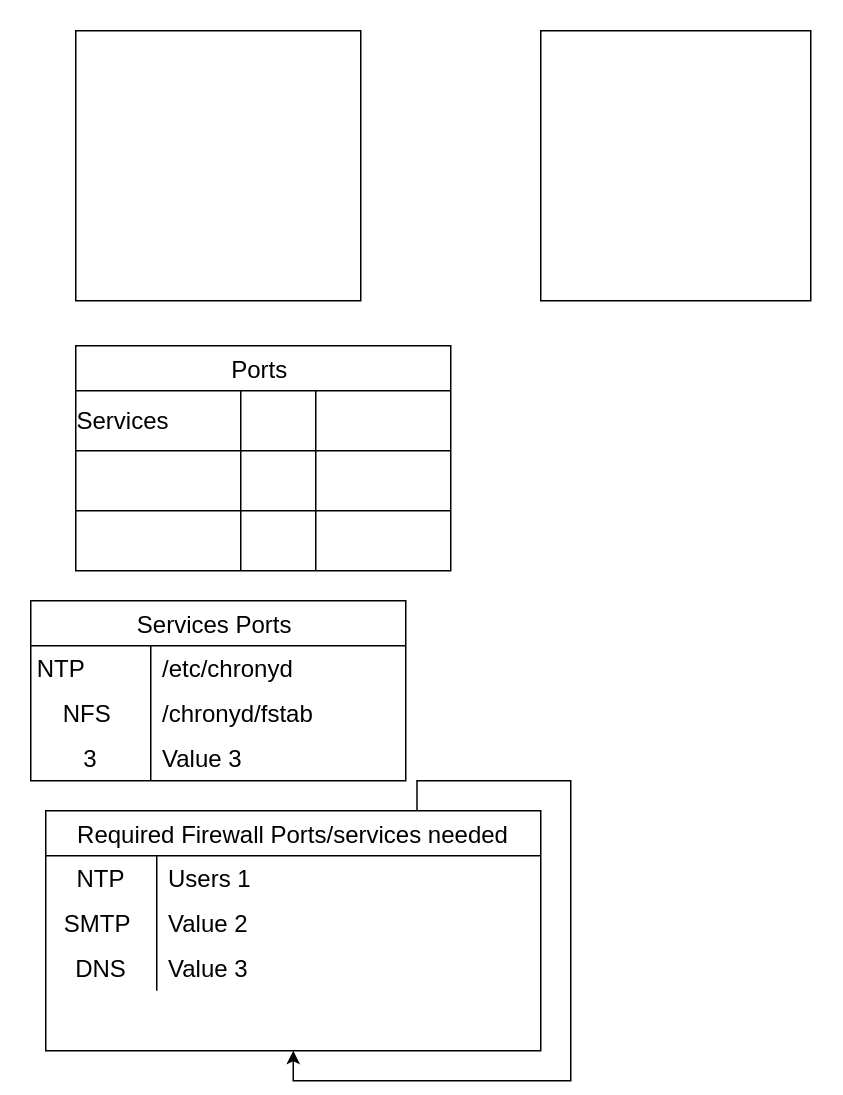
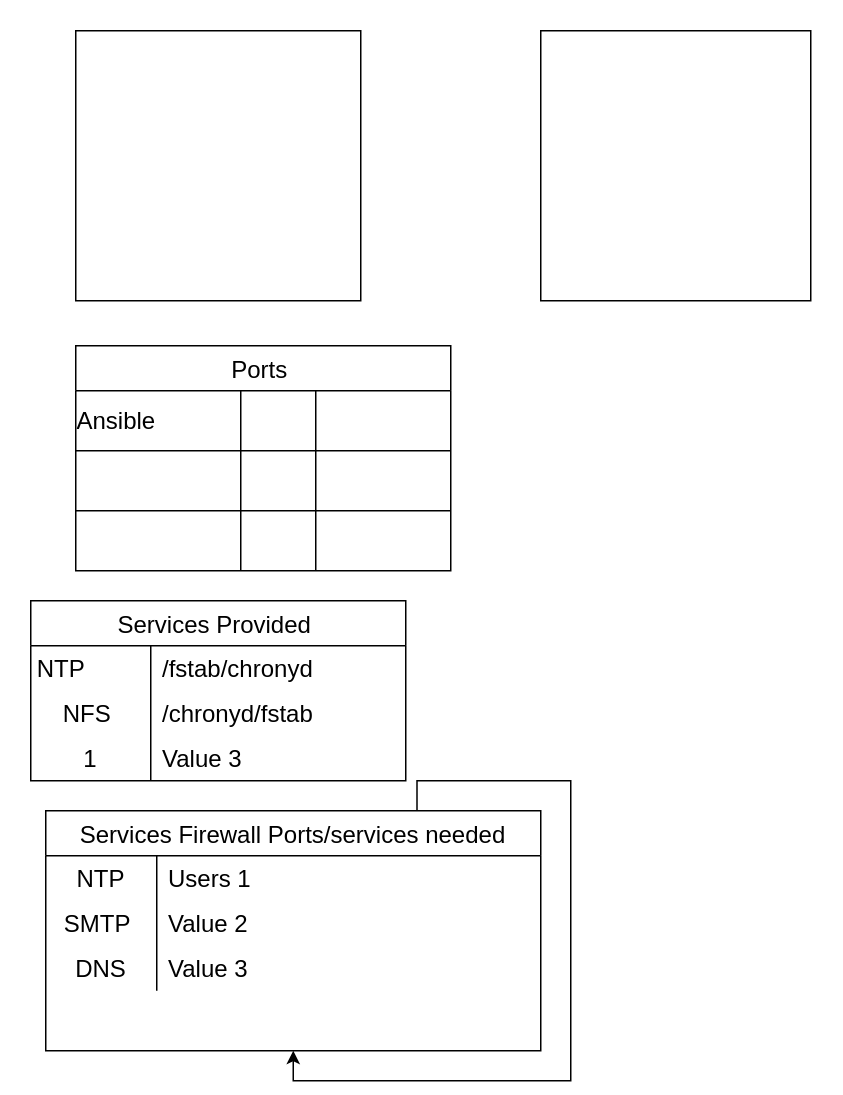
(158, 421) -> (158, 421)
(218, 625) -> (218, 625)
(243, 668) -> (257, 668)
(91, 758) -> (91, 758)
(293, 835) -> (293, 835)
